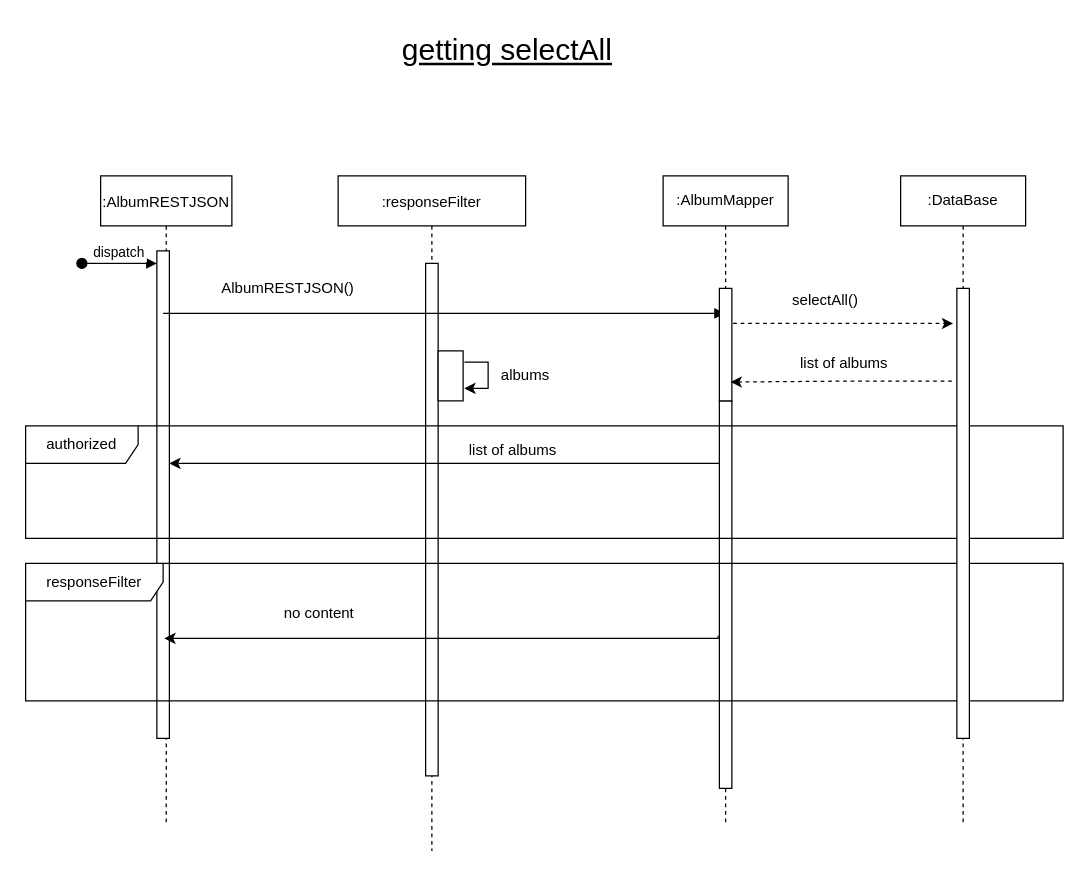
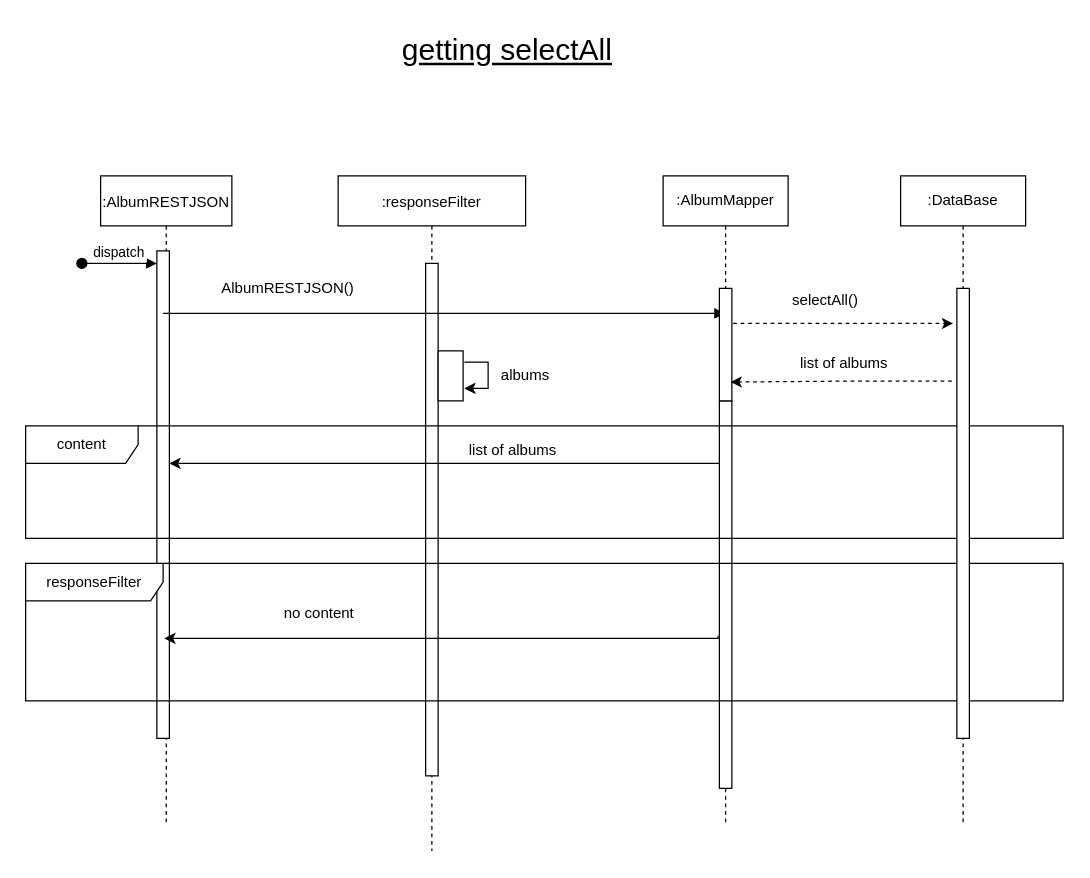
(82, 444) -> (82, 444)
